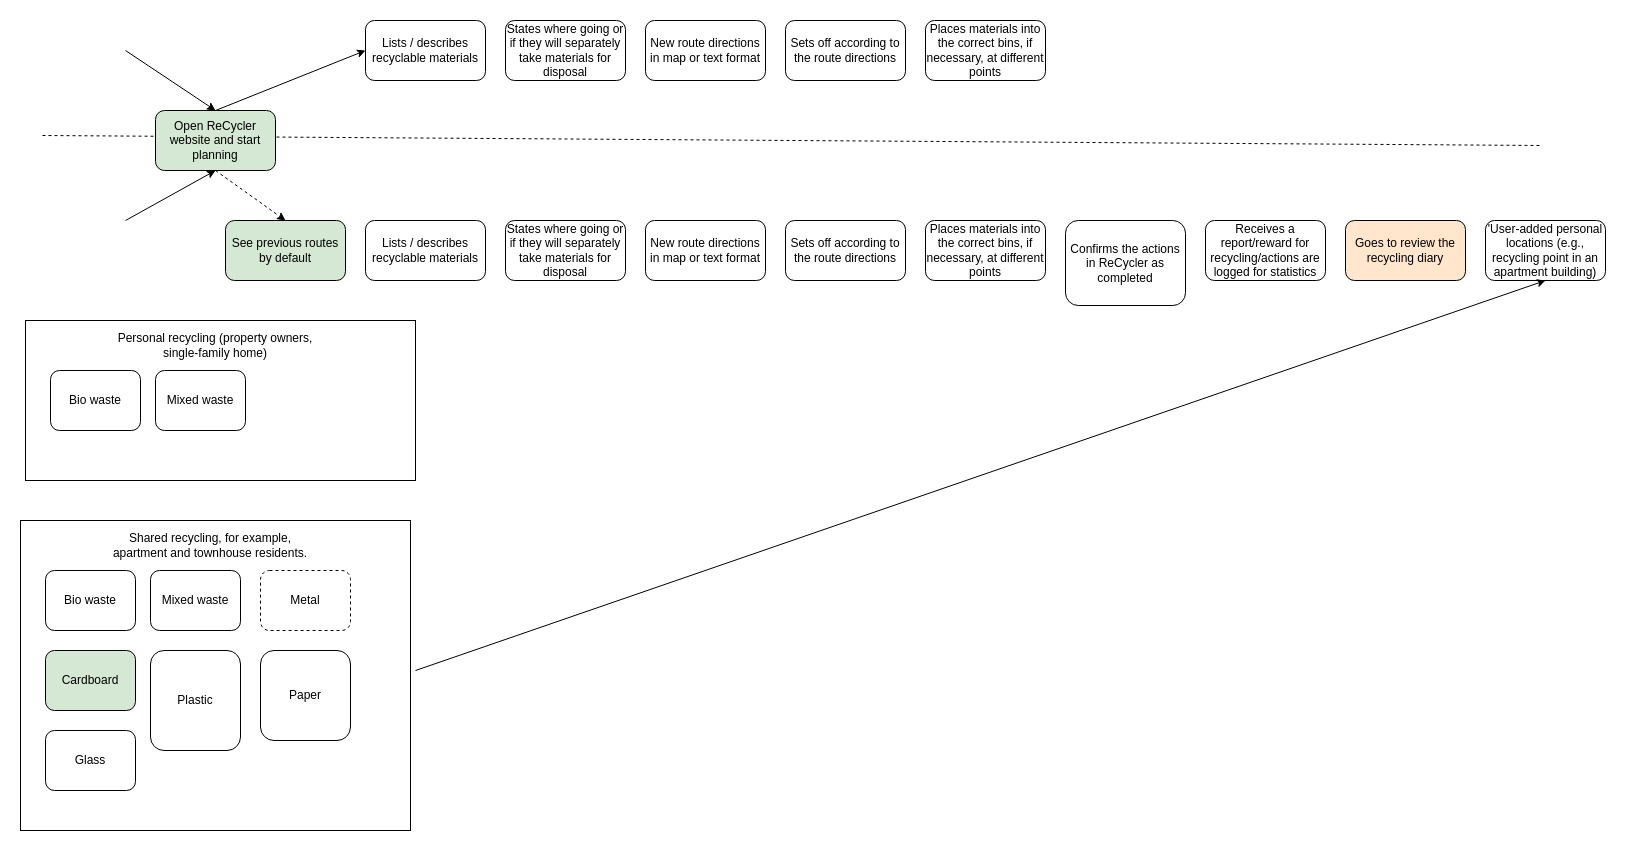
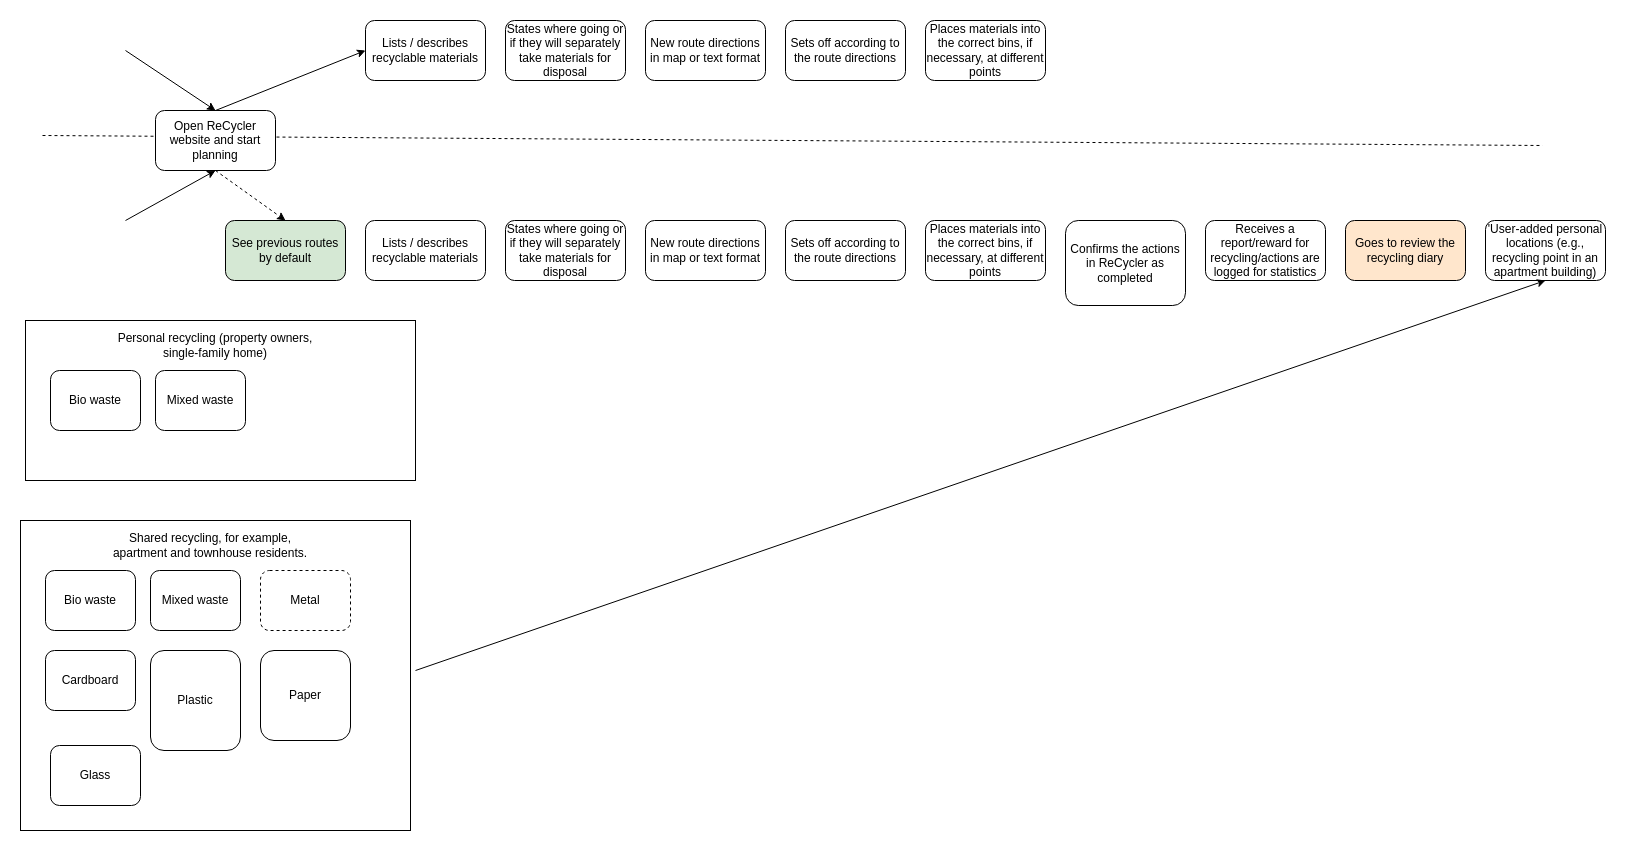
(216, 141) -> (216, 141)
(91, 681) -> (91, 681)
(91, 761) -> (96, 776)
